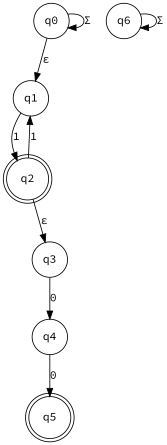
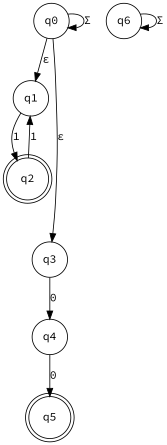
(38, 217) -> (57, 136)
